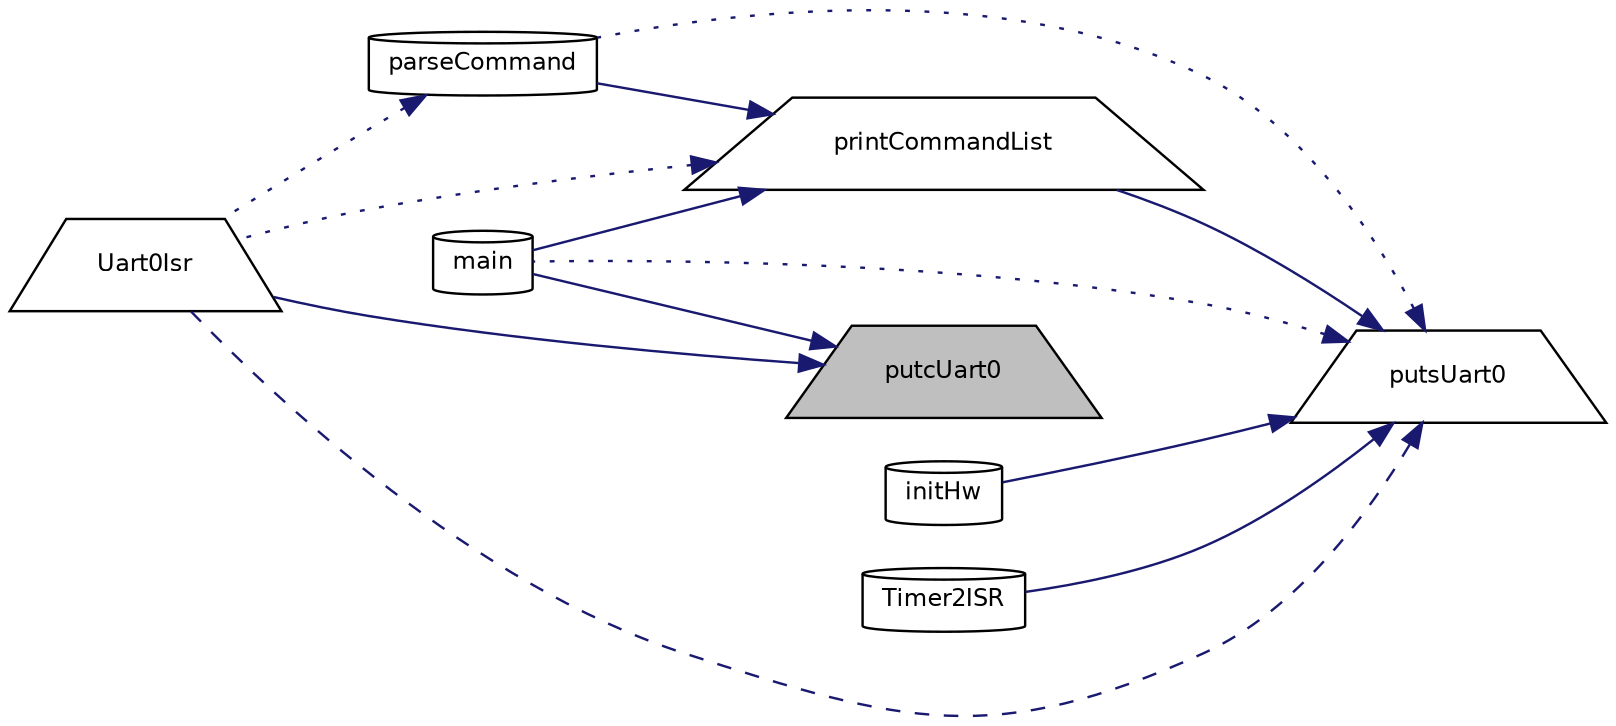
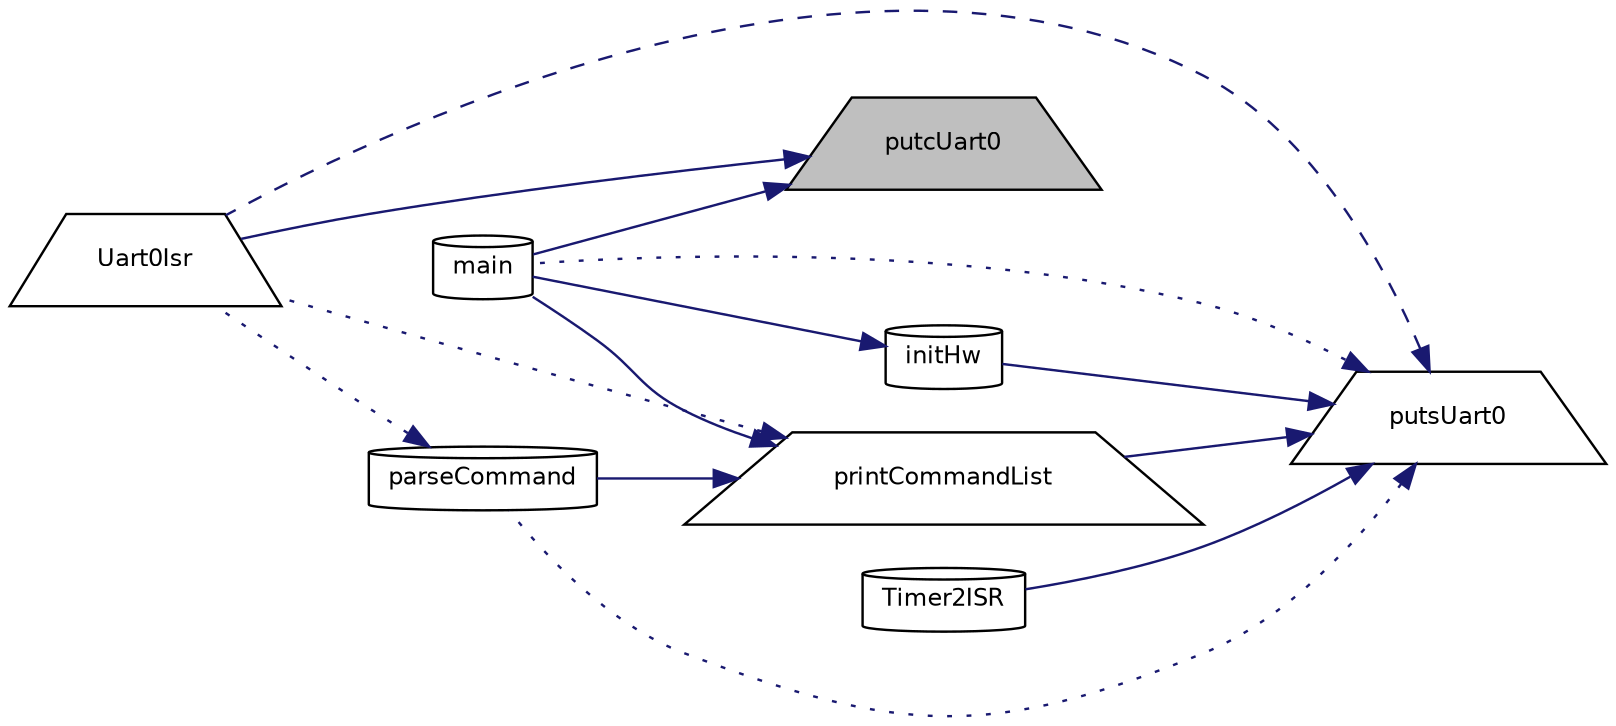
none -> (697, 309)
